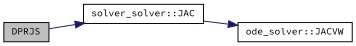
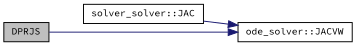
(62, 27) -> (139, 32)
